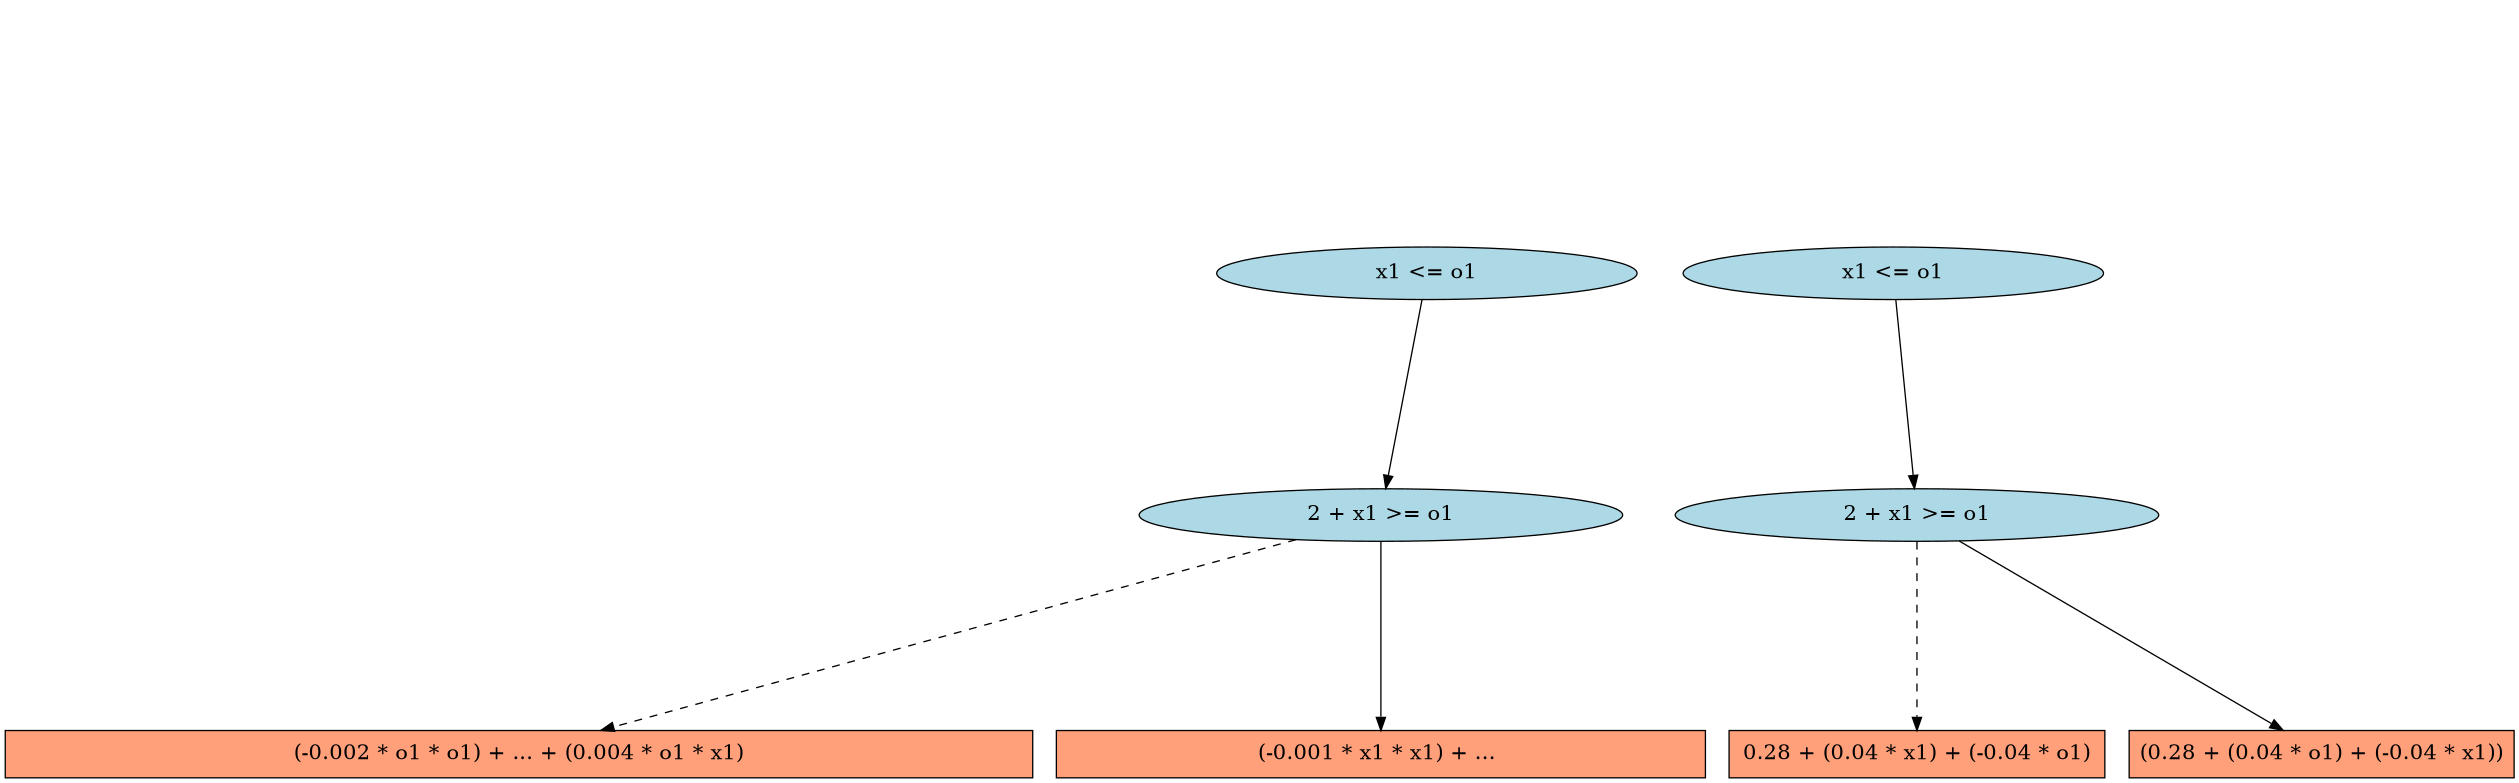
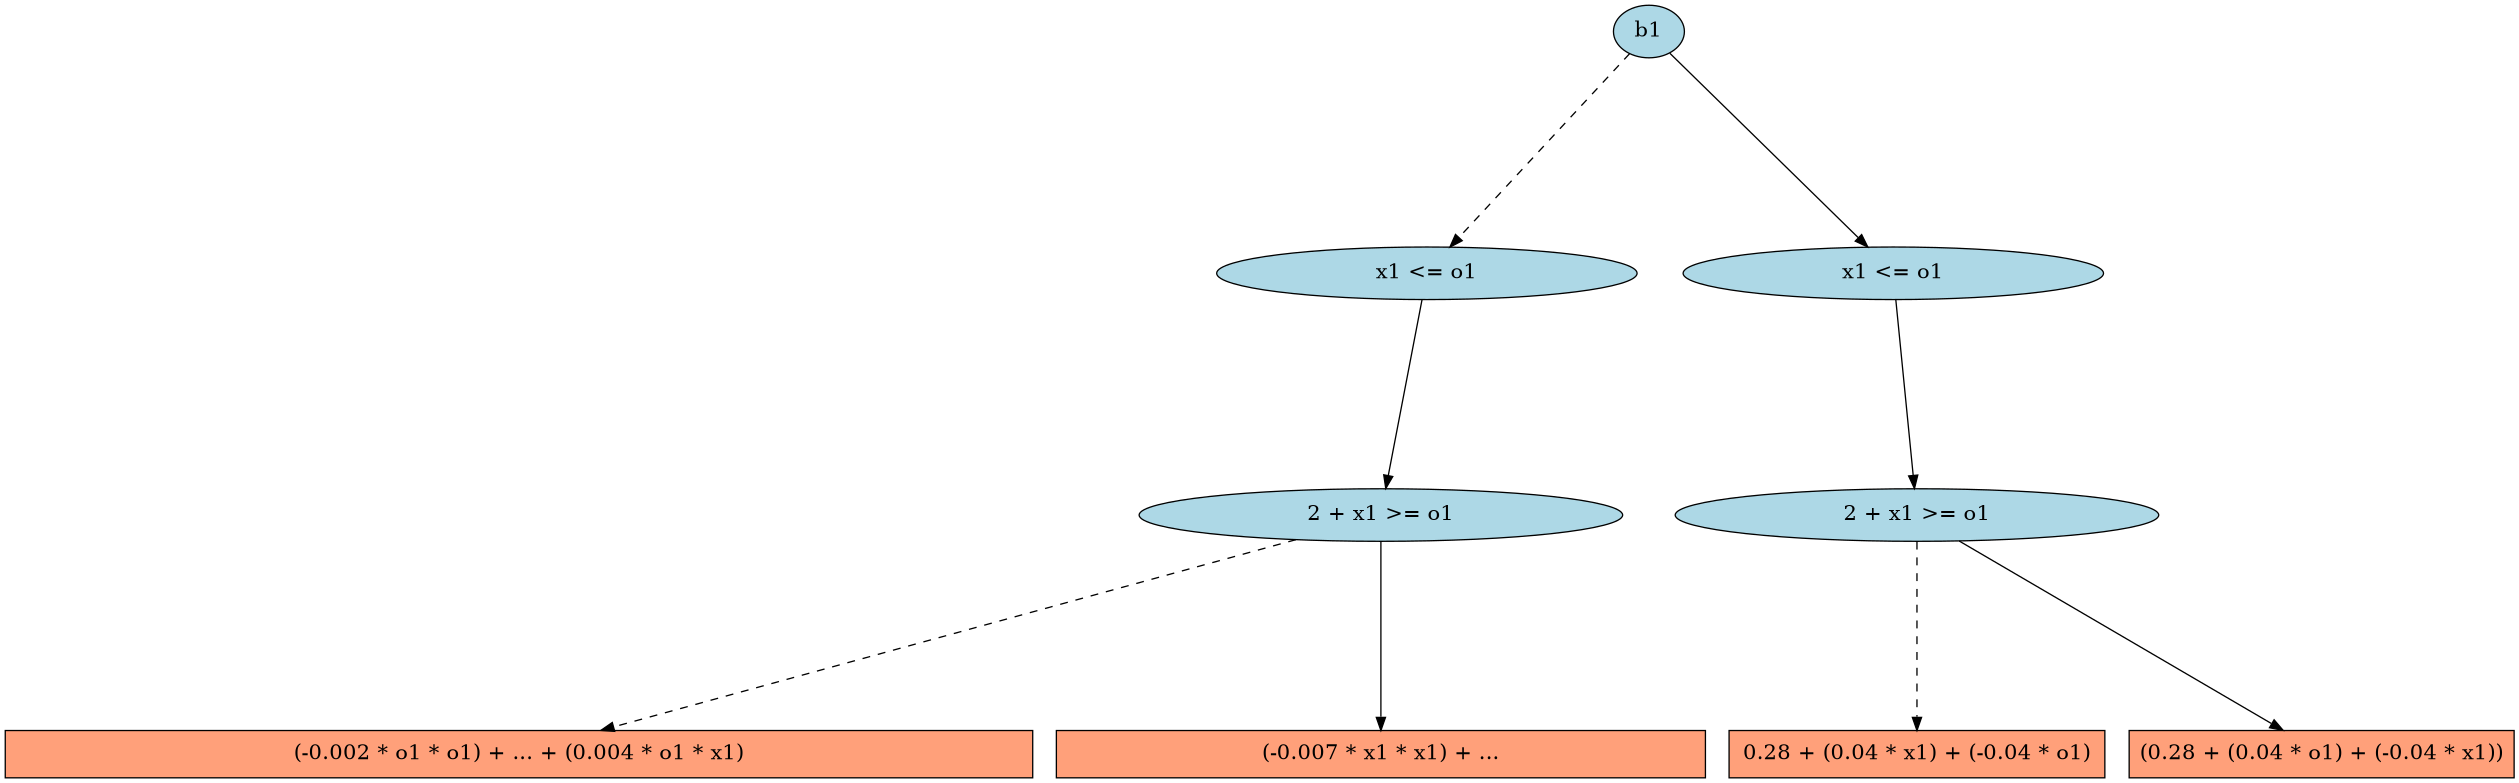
none -> (1649, 32)
(1381, 754) -> (1381, 754)
